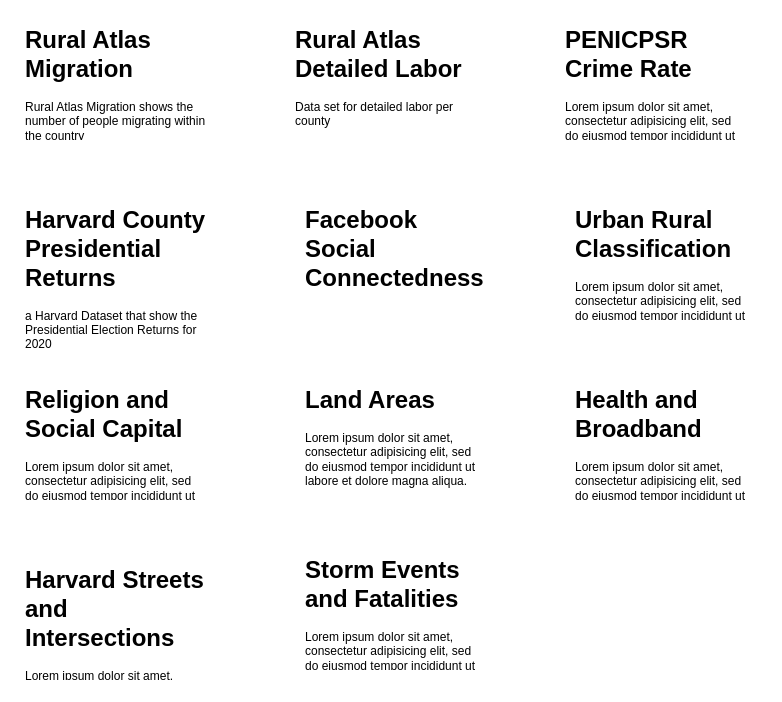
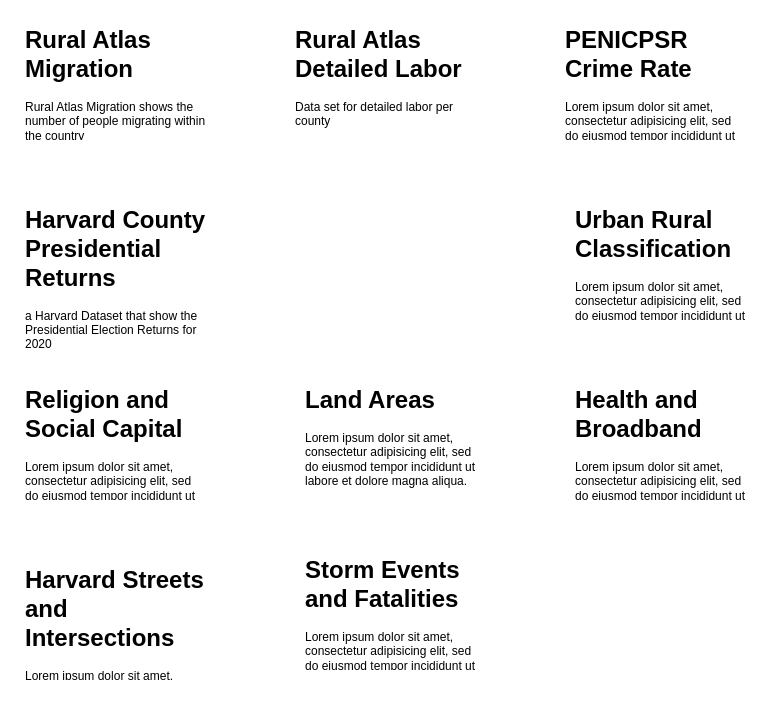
(396, 276) -> none
